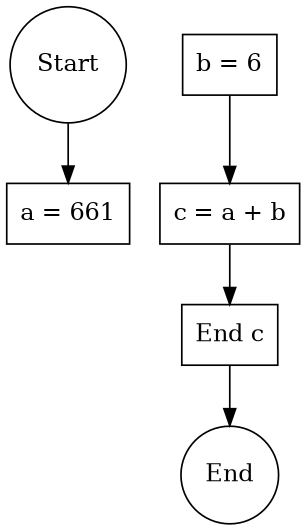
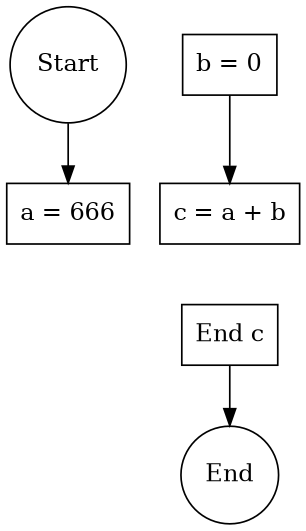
(230, 65) -> (230, 65)
(68, 214) -> (68, 214)
(230, 266) -> none
